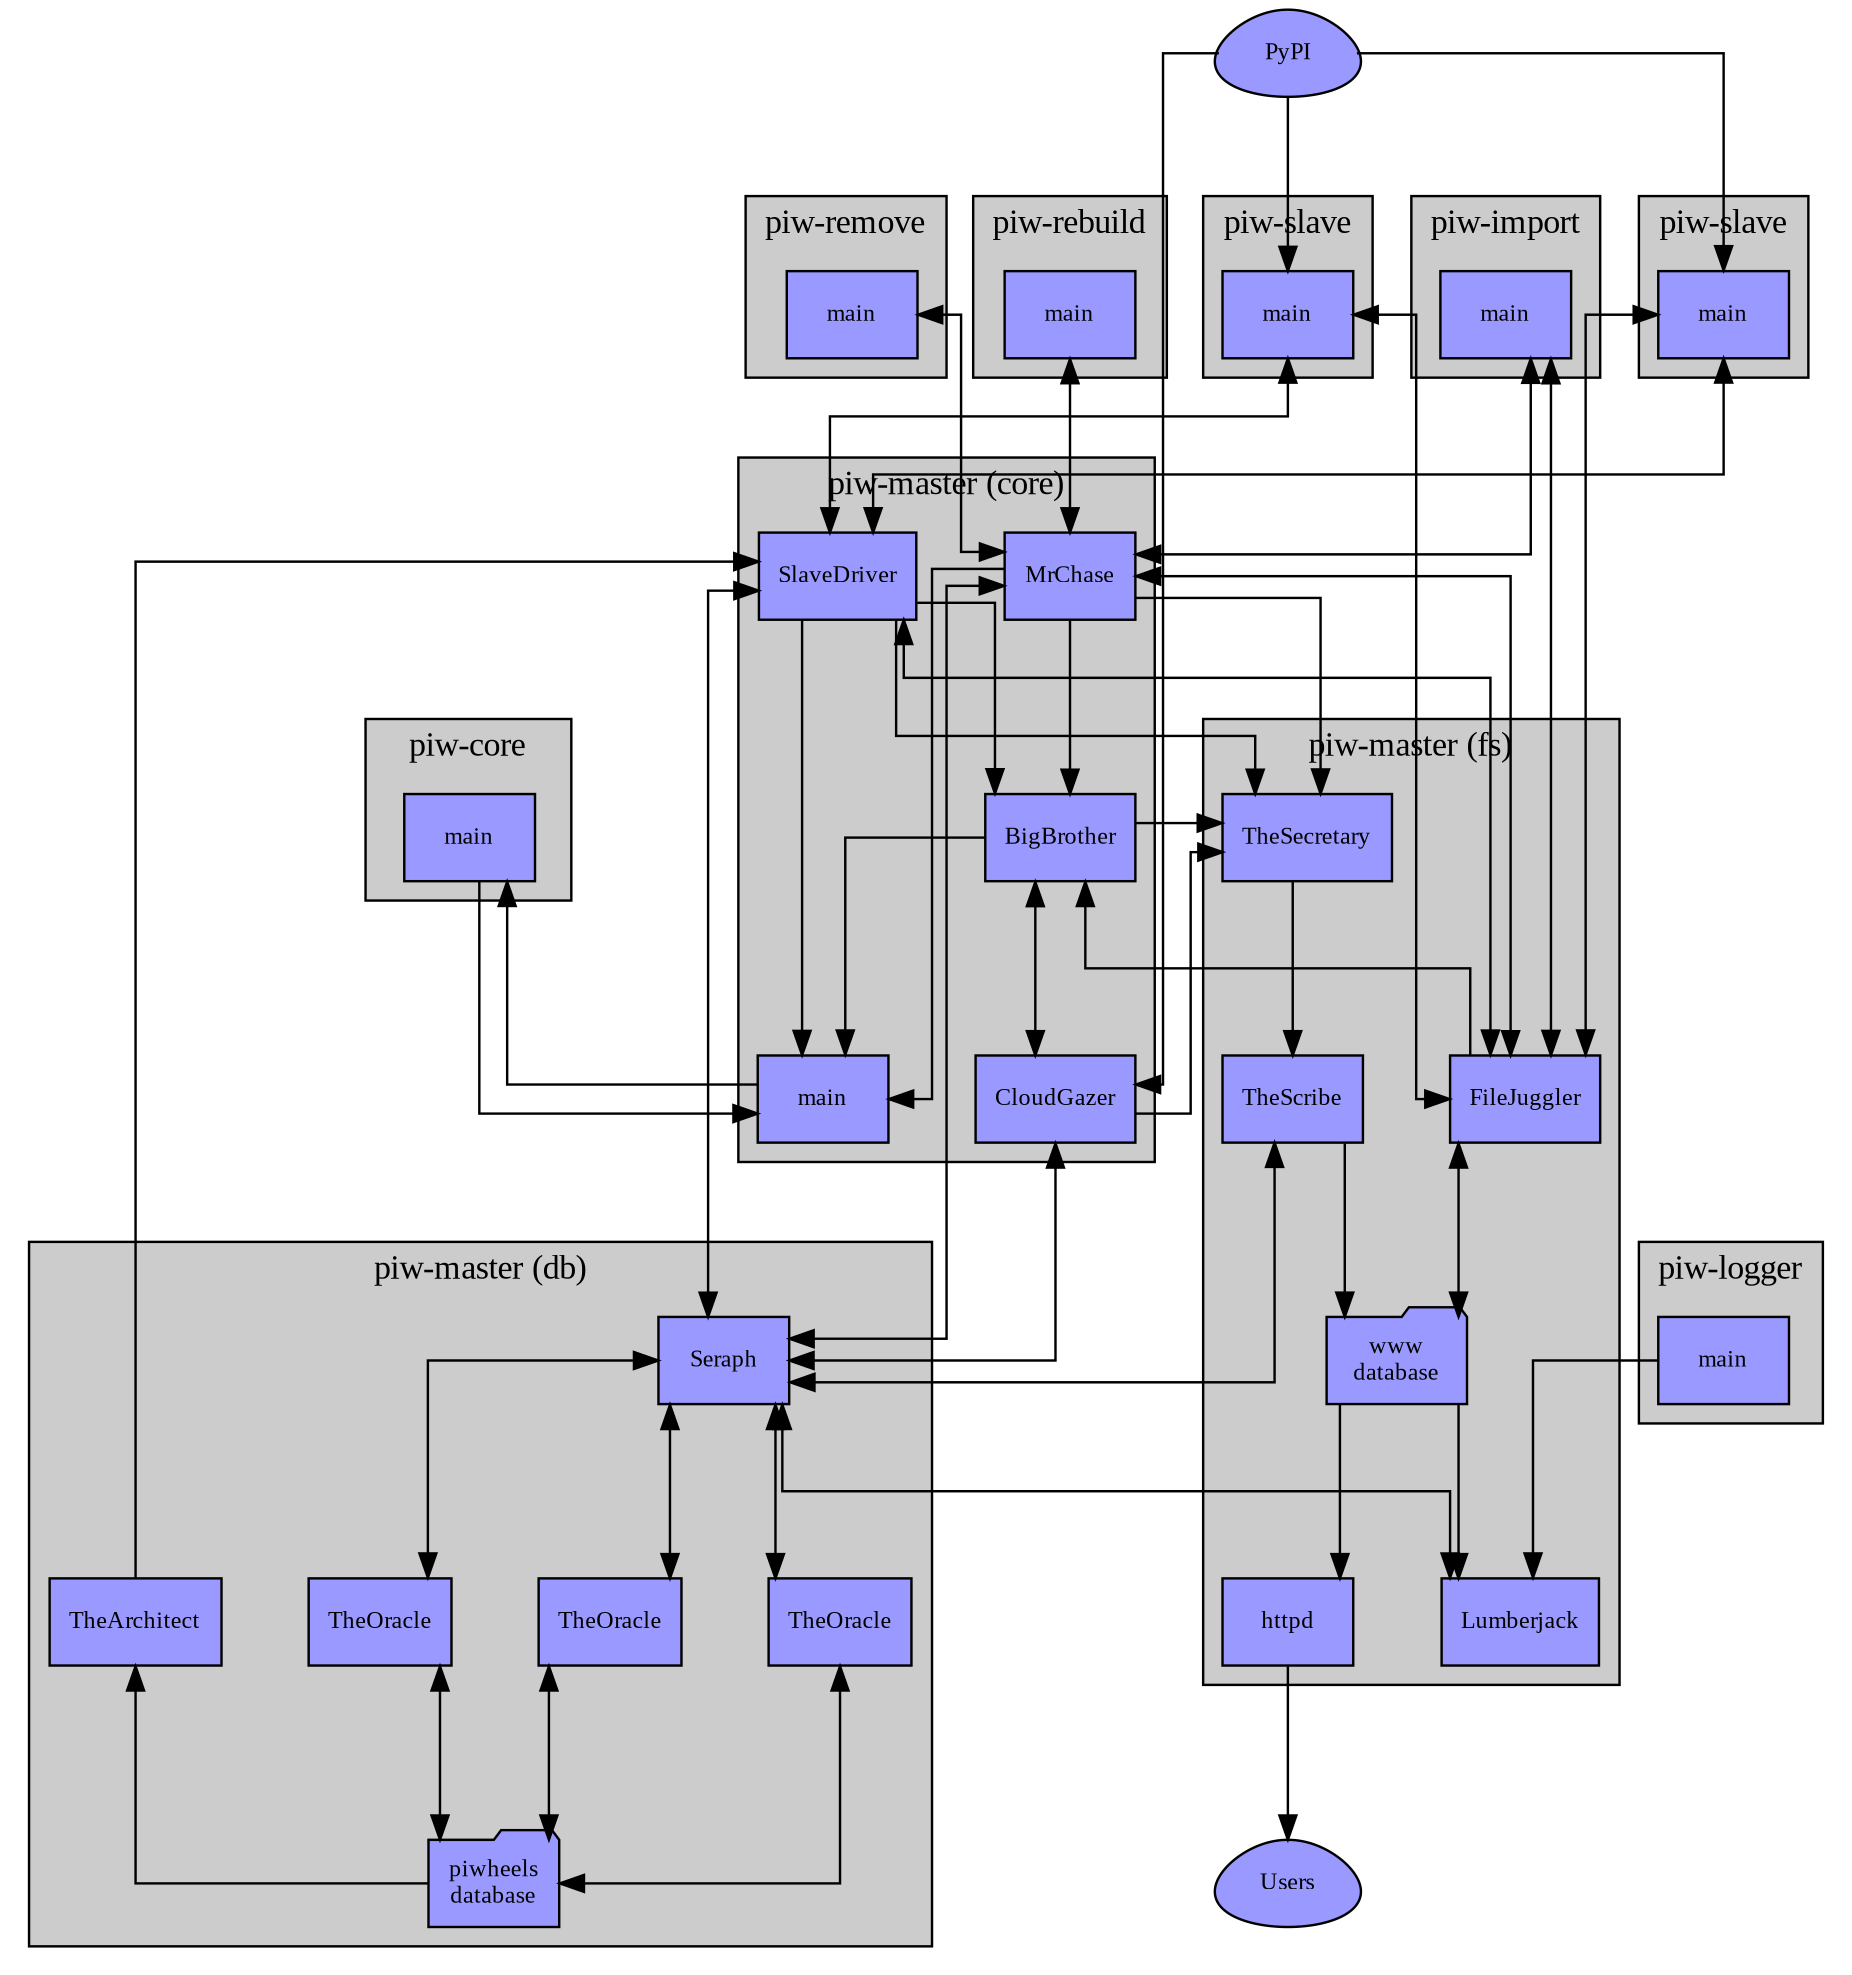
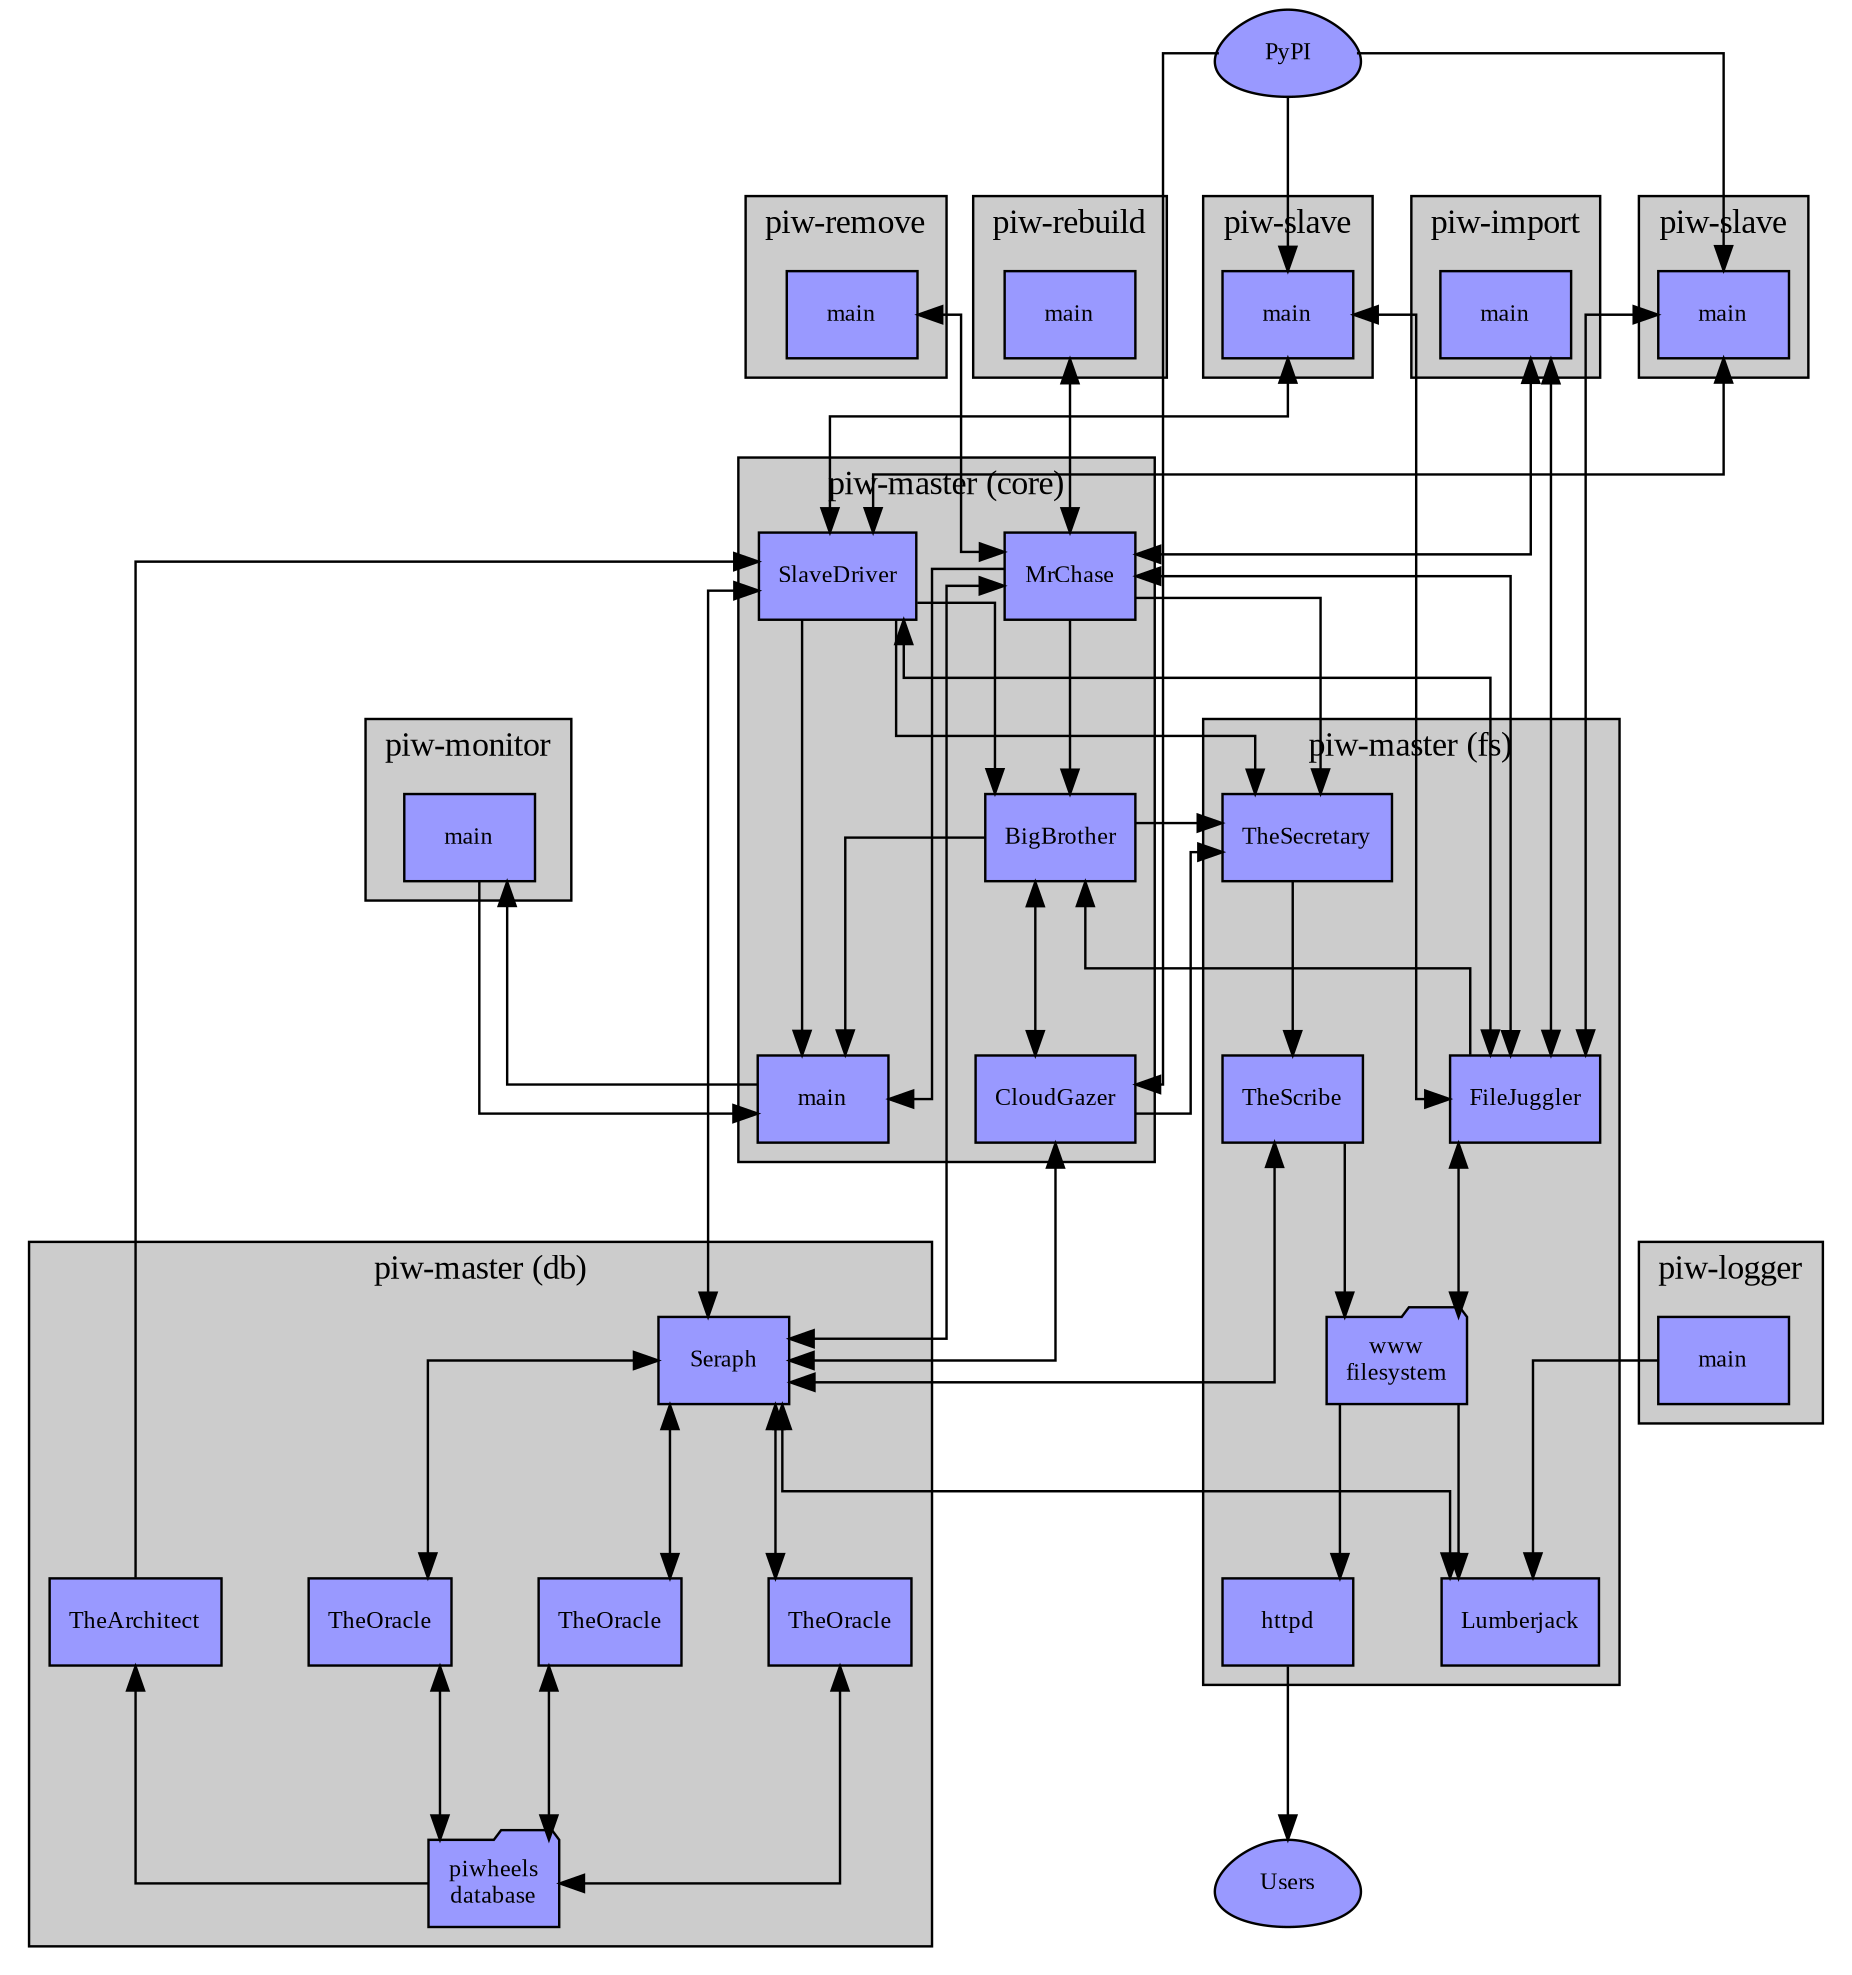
(468, 747) -> (468, 747)
(1397, 1361) -> (1397, 1361)
